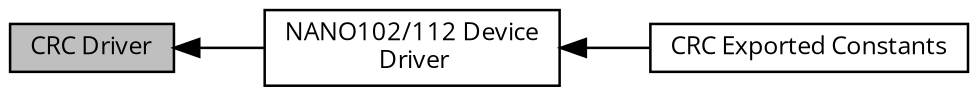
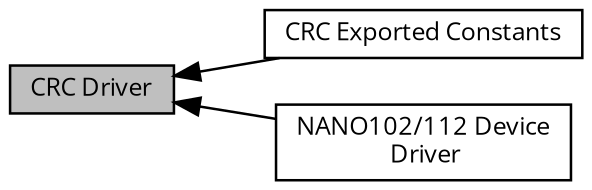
(618, 48) -> (240, 65)
